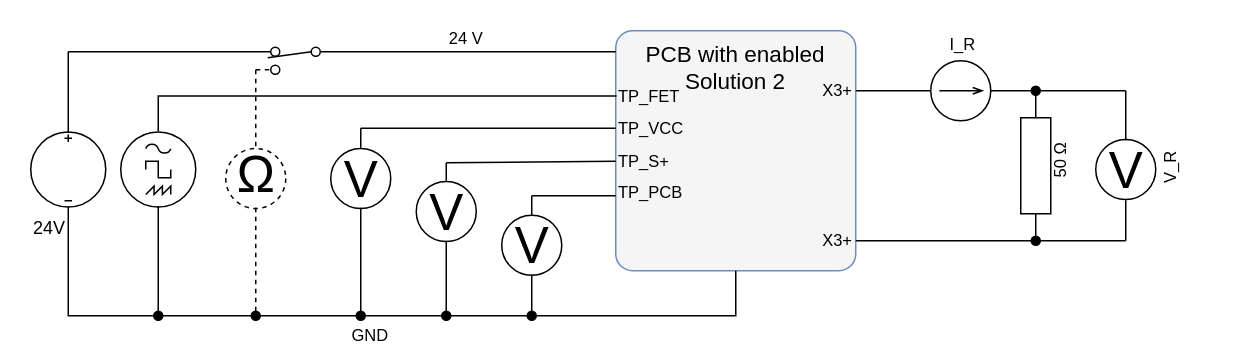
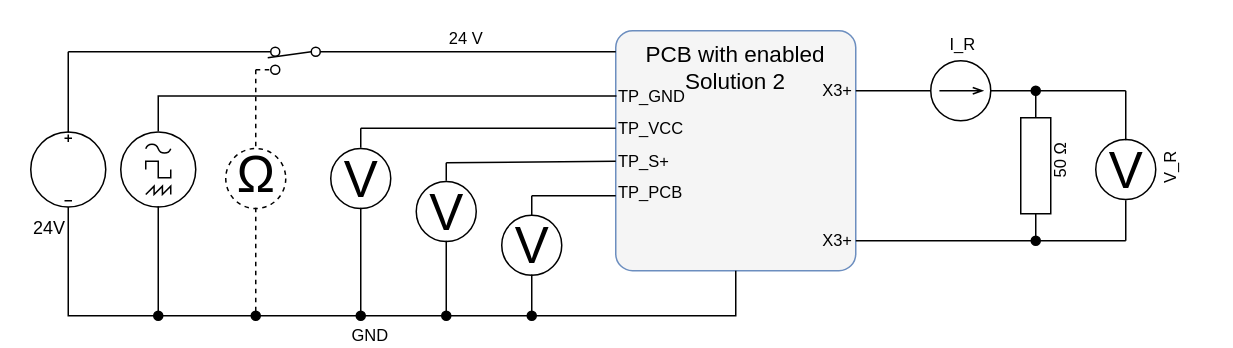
(646, 97) -> (646, 97)
